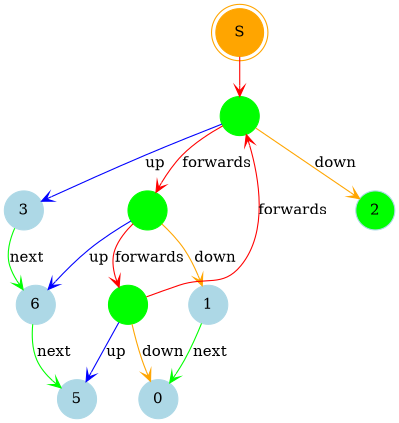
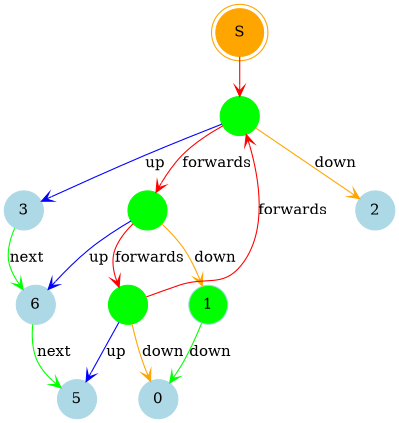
(375, 210) -> (375, 210)
(208, 305) -> (208, 305)
(210, 352) -> (210, 352)
